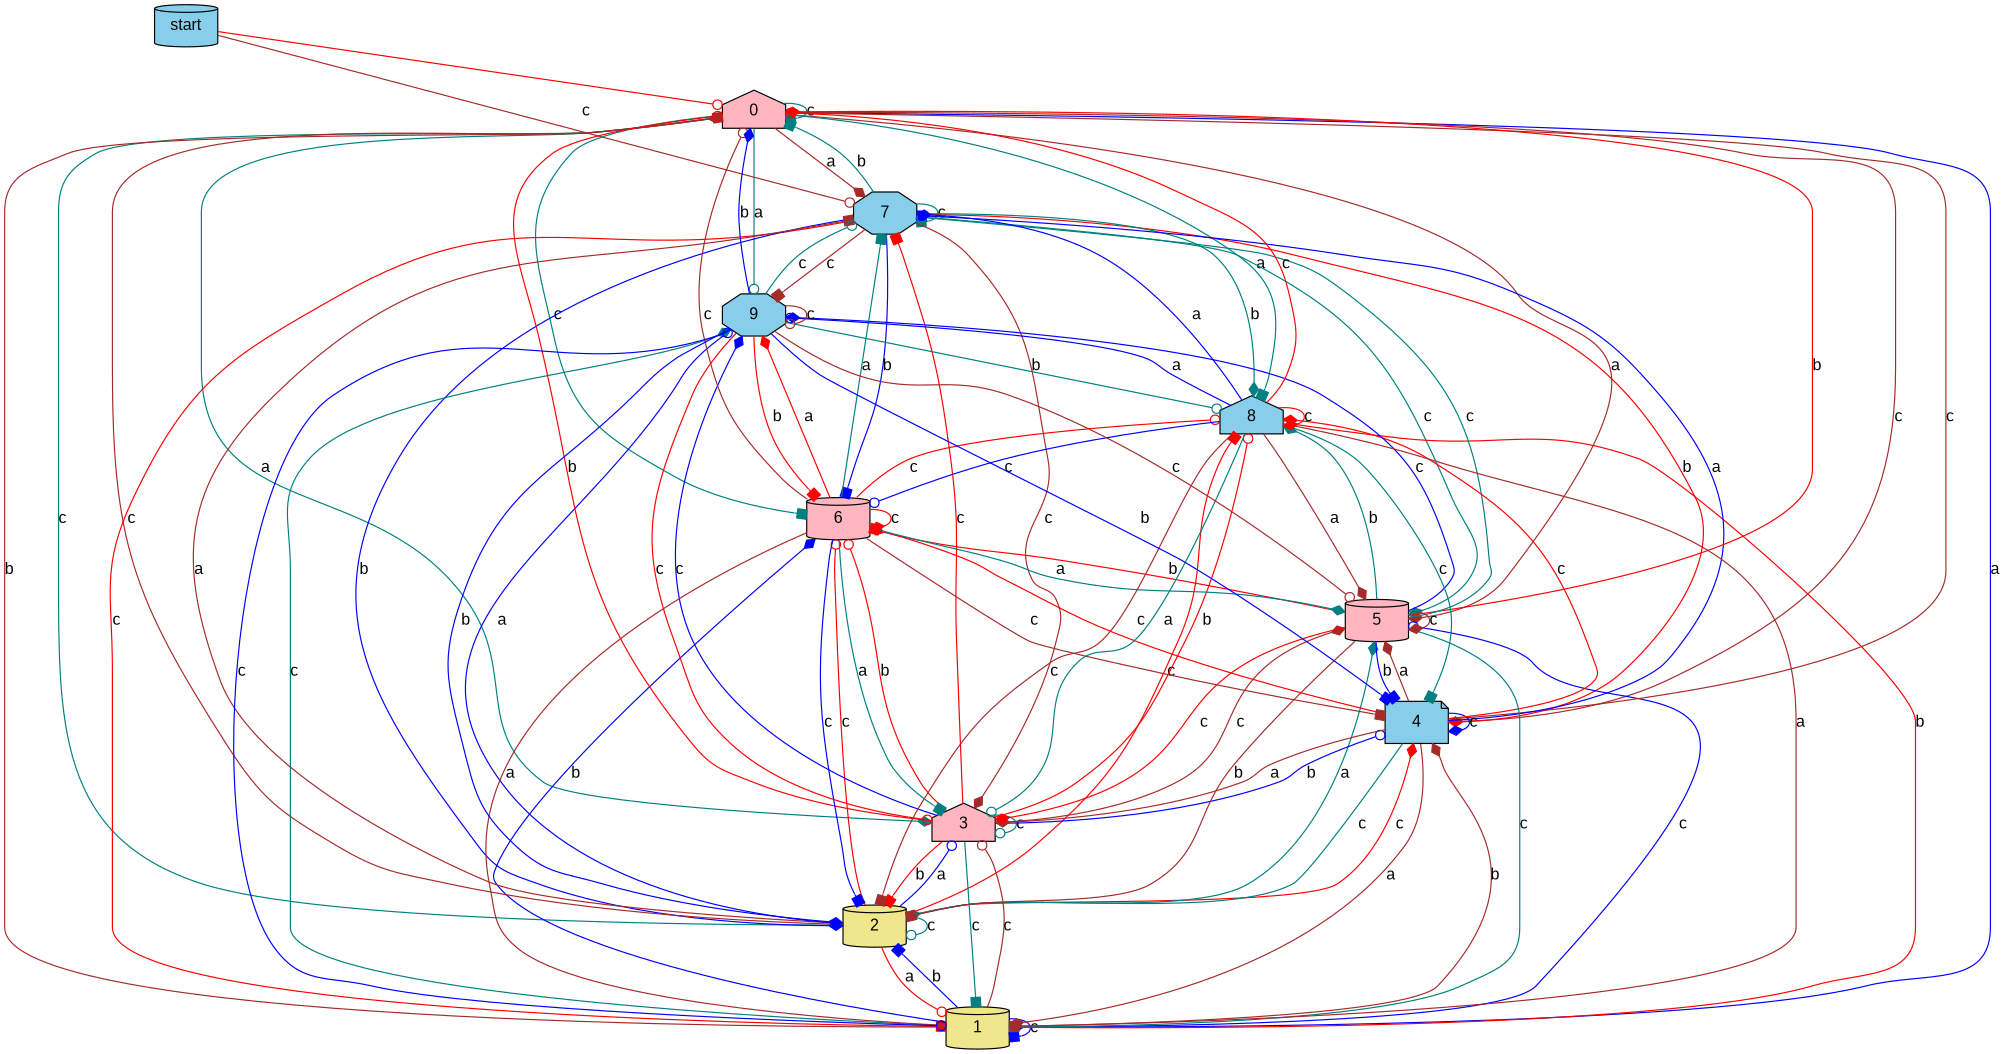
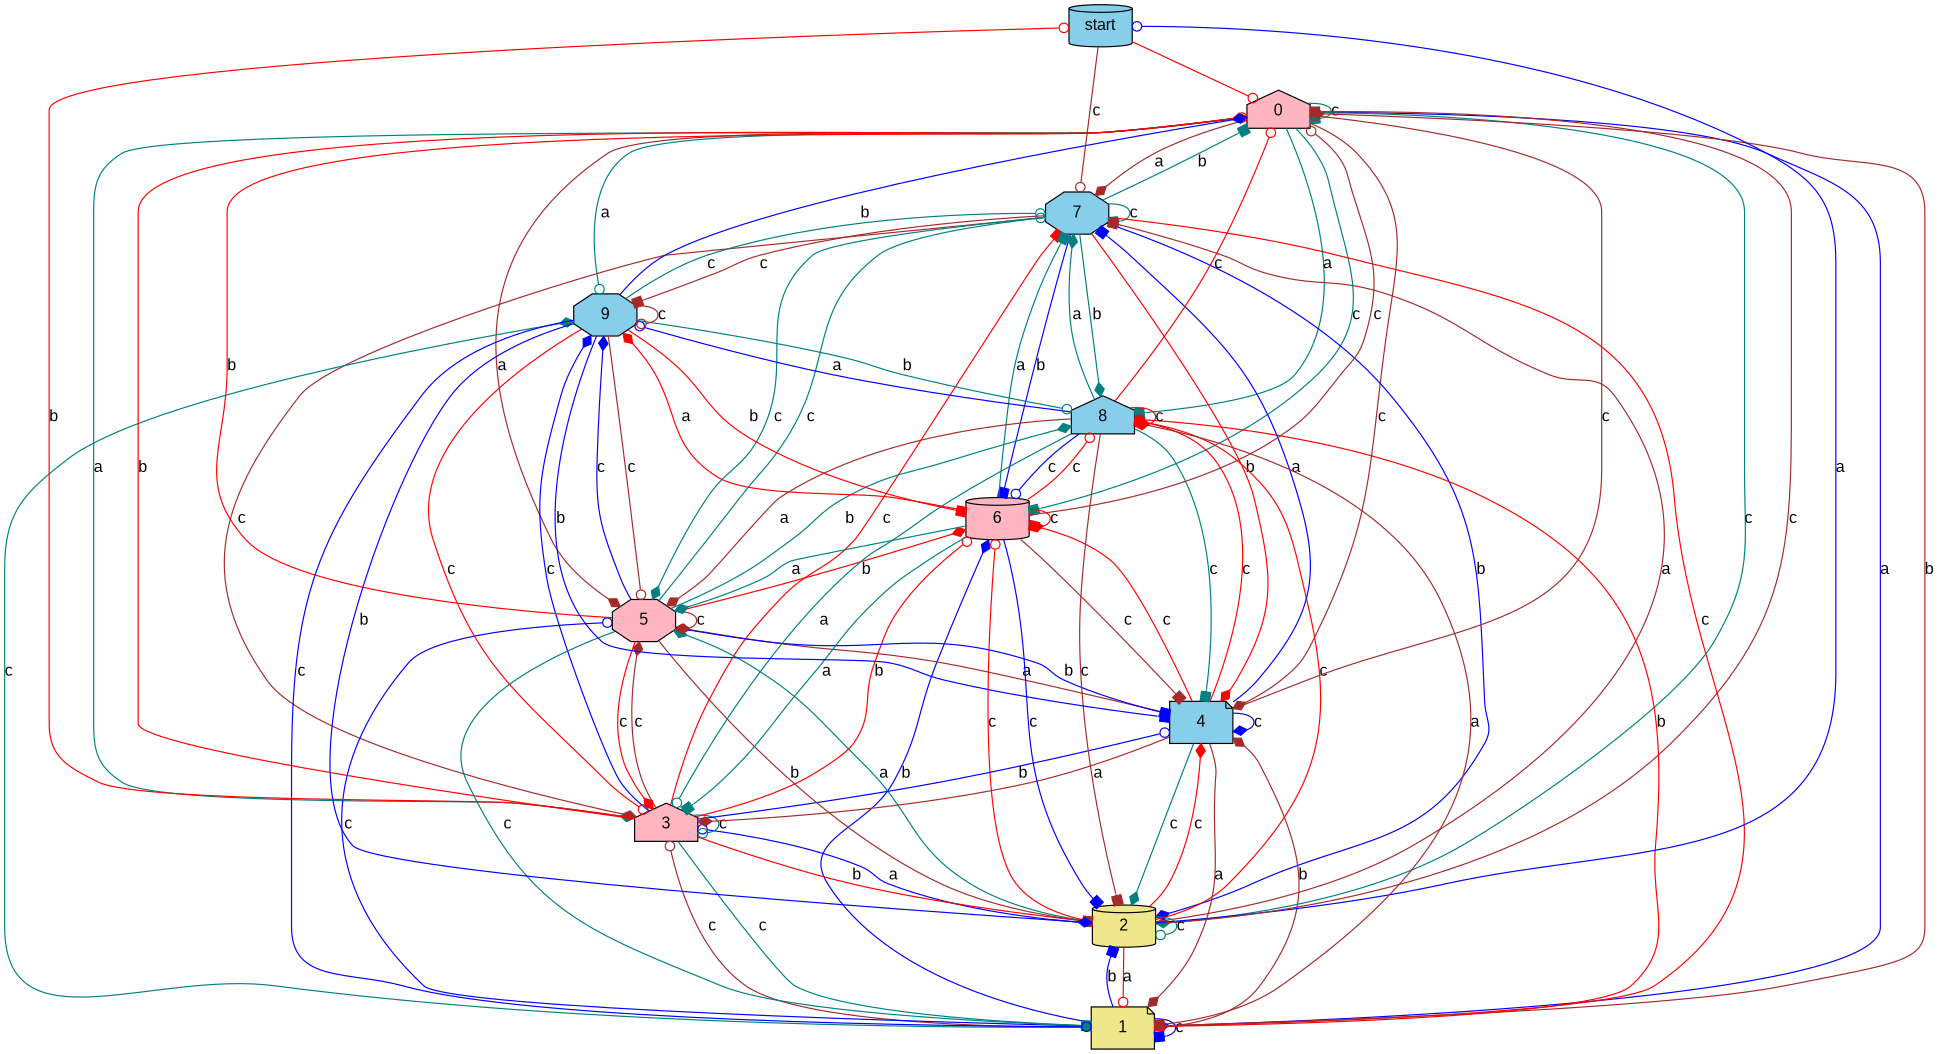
(1112, 263) -> (1071, 326)
(1377, 621) -> (644, 621)
(1192, 626) -> (49, 219)
(469, 707) -> (1836, 470)
(493, 906) -> none
(978, 1028) -> (1123, 1028)
